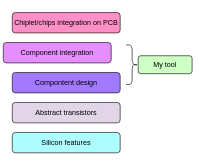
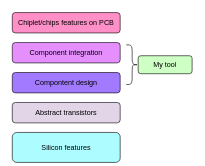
(66, 23) -> (66, 23)
(57, 53) -> (66, 53)
(66, 143) -> (66, 147)
